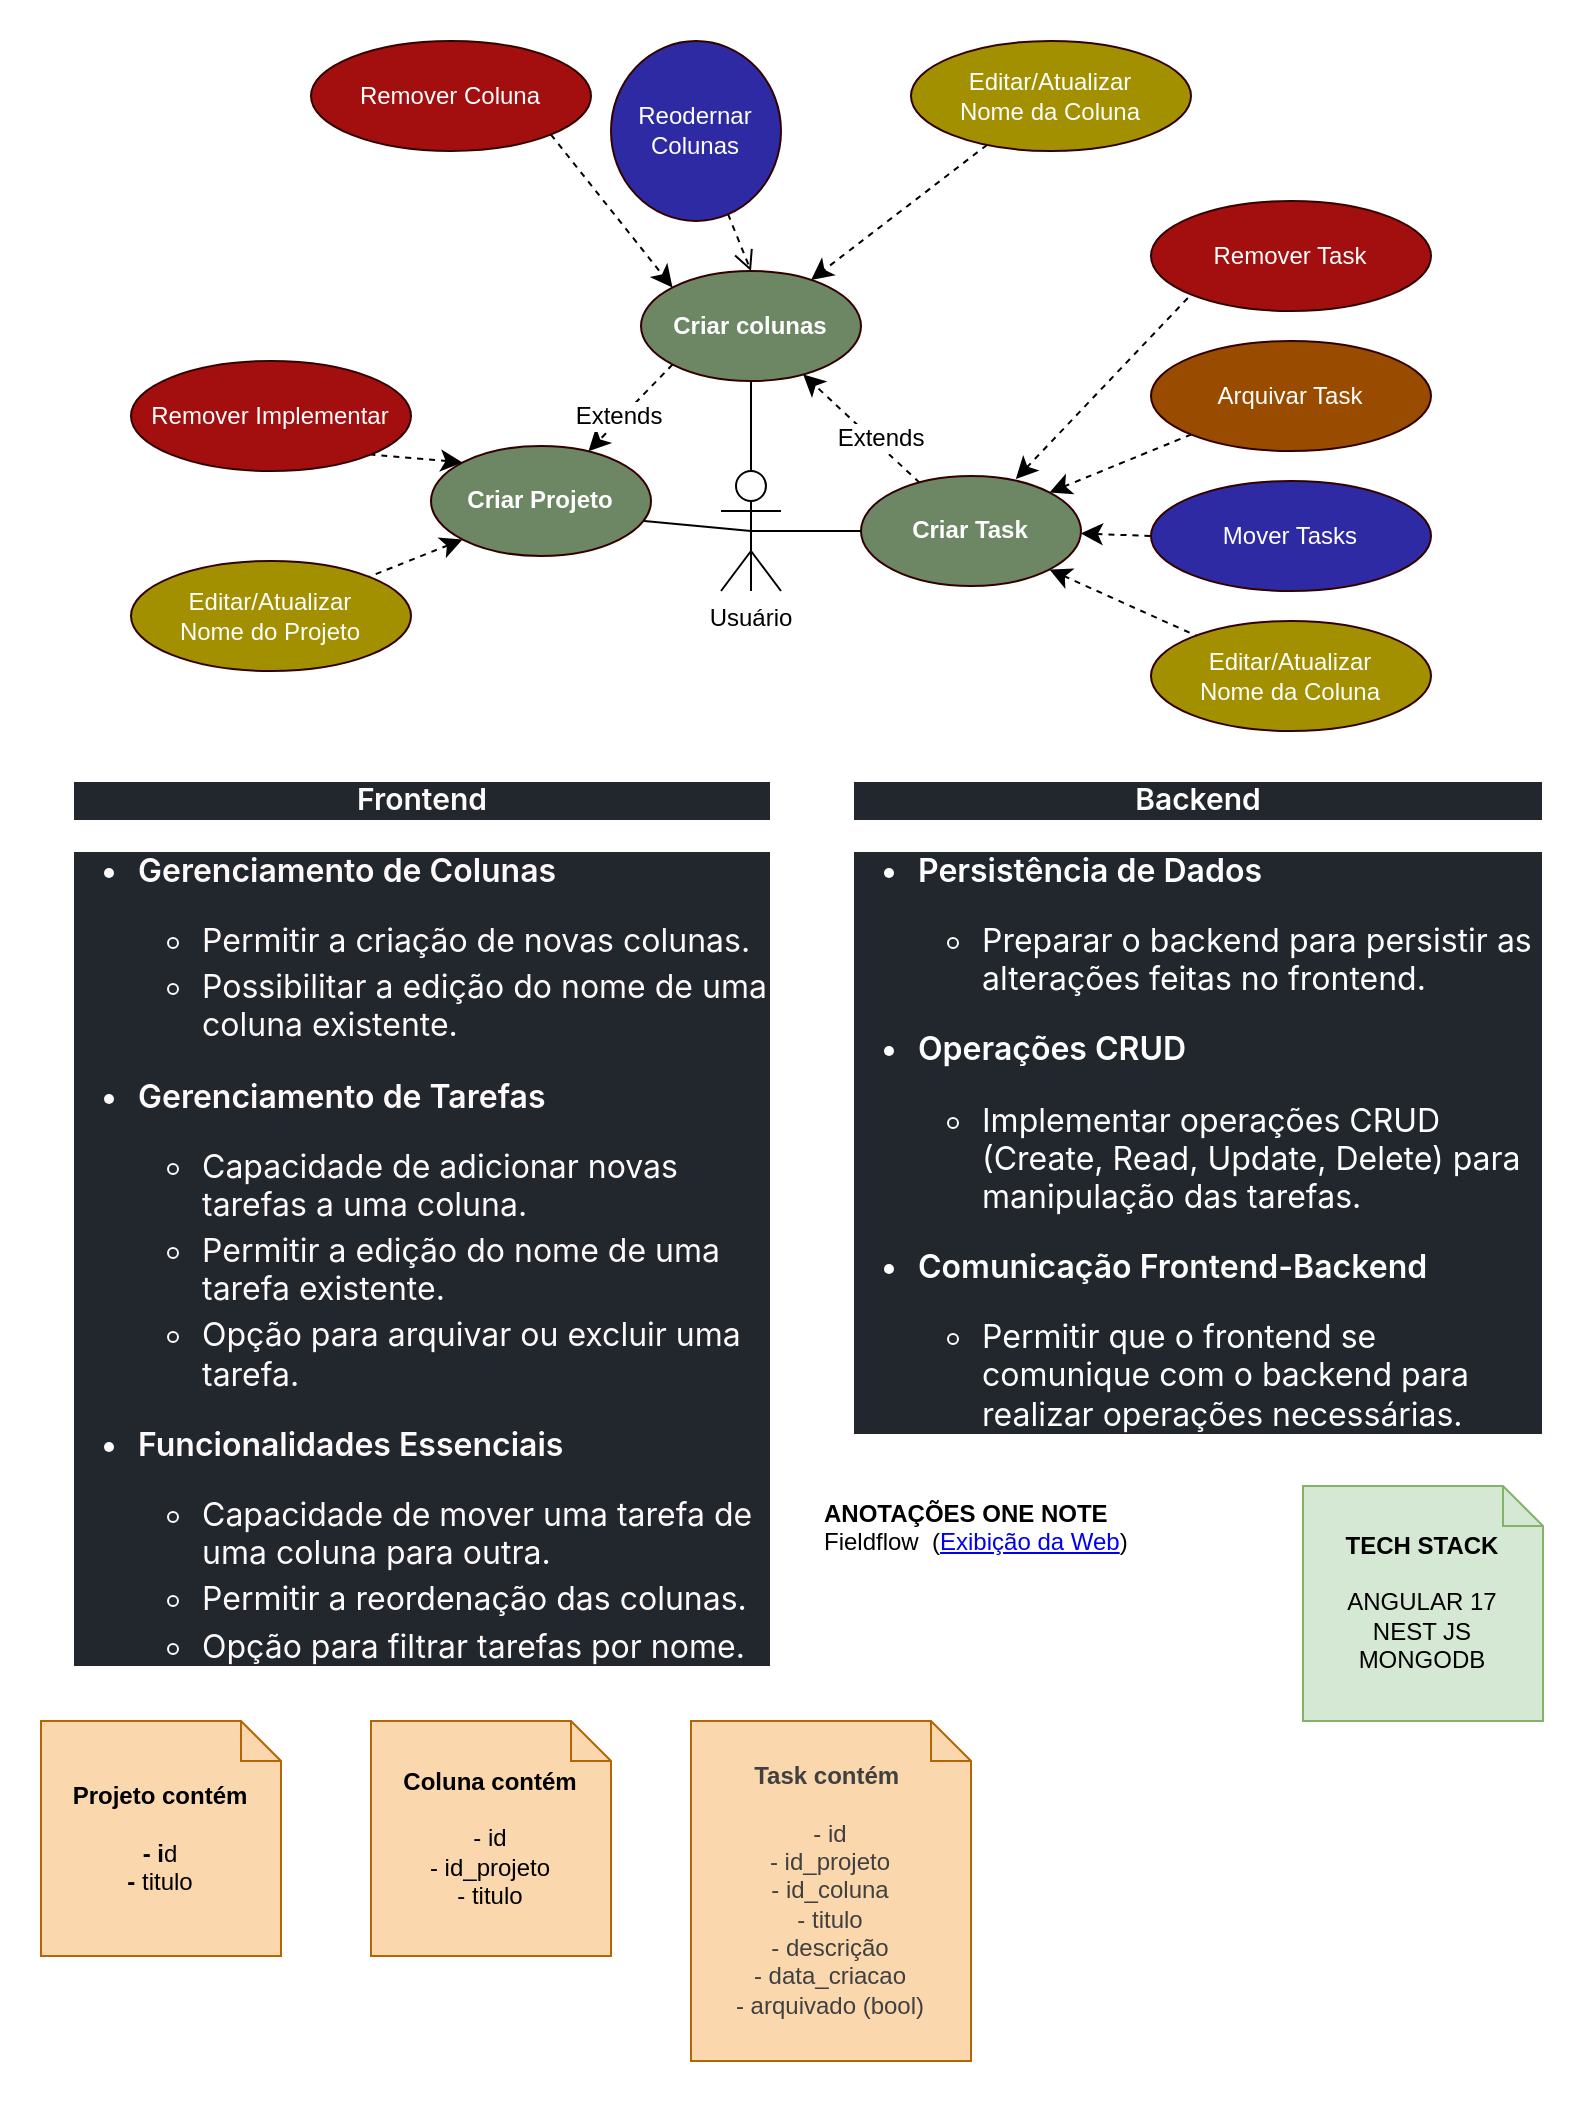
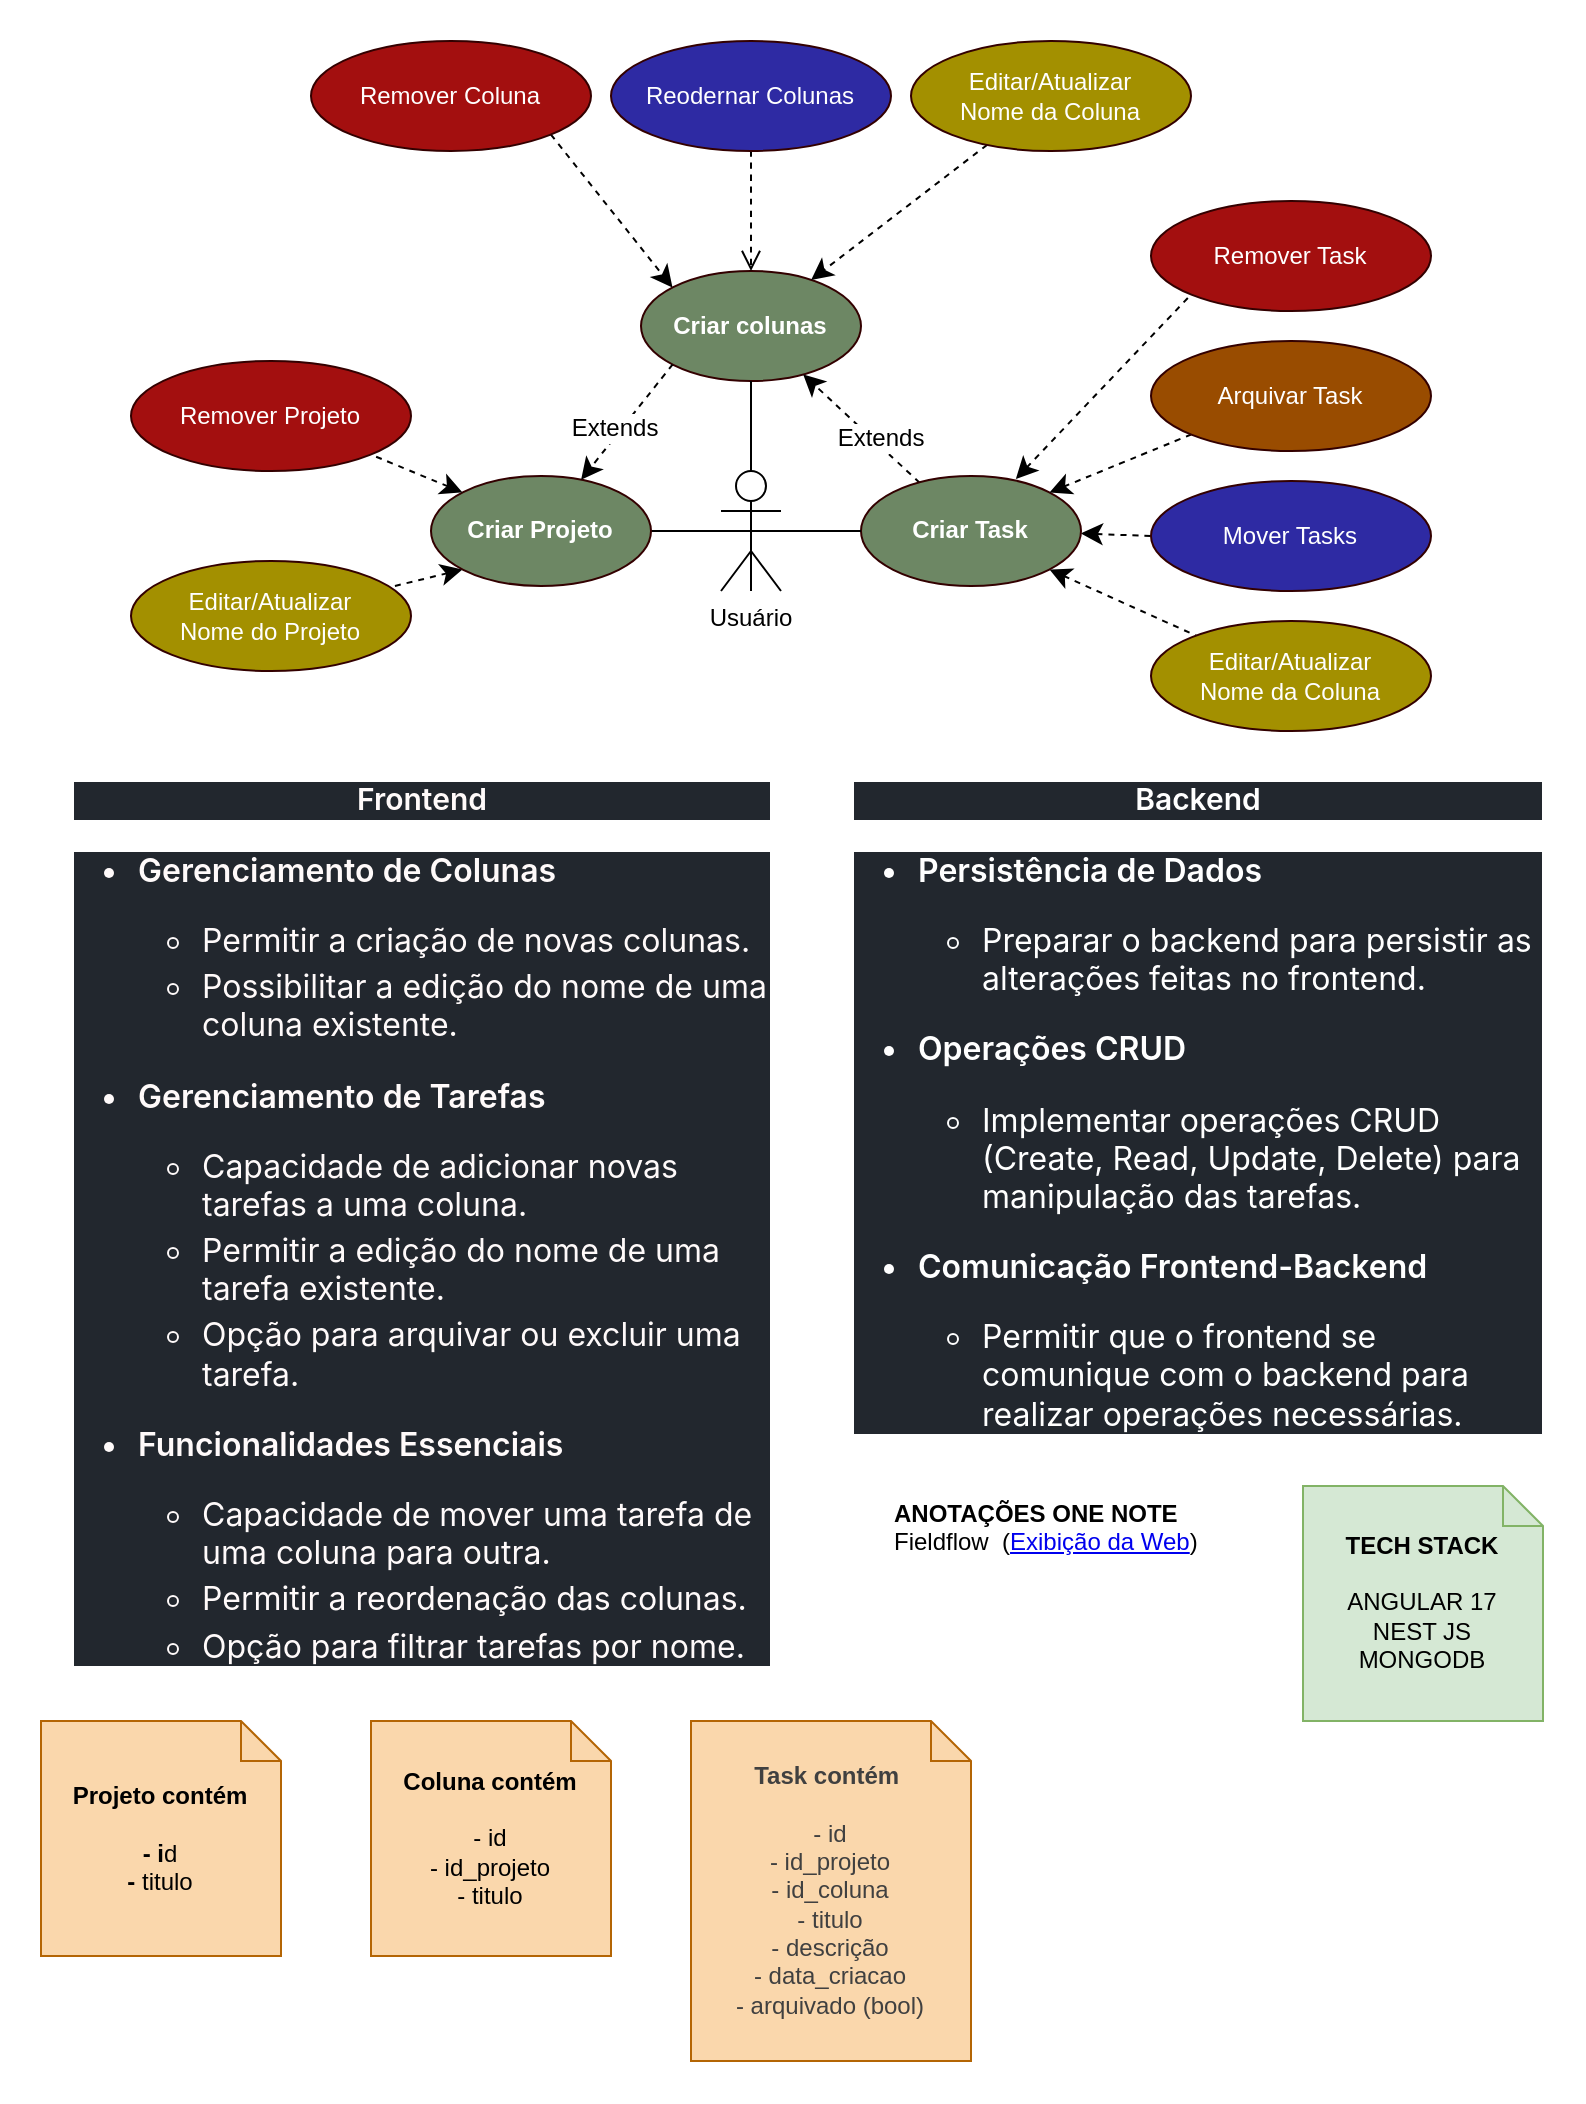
(696, 131) -> (751, 96)
(271, 417) -> (271, 417)
(541, 501) -> (541, 531)
(1011, 1526) -> (1081, 1526)
